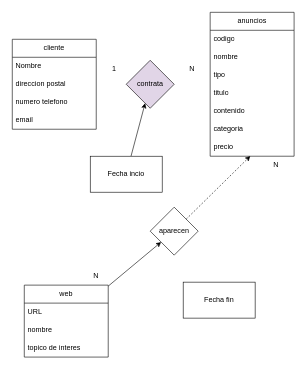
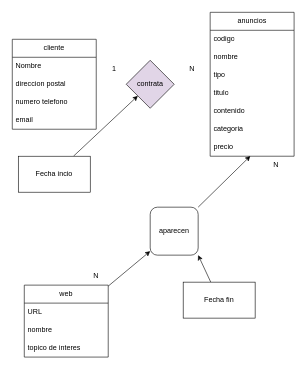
(126, 174) -> (54, 174)
(231, 176) -> (222, 184)
(174, 231) -> (174, 231)
none -> (205, 270)
